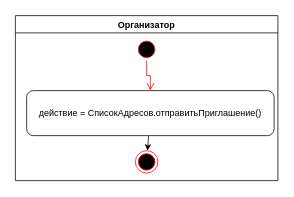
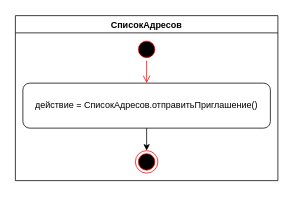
(146, 24) -> (146, 24)
(150, 113) -> (147, 105)
